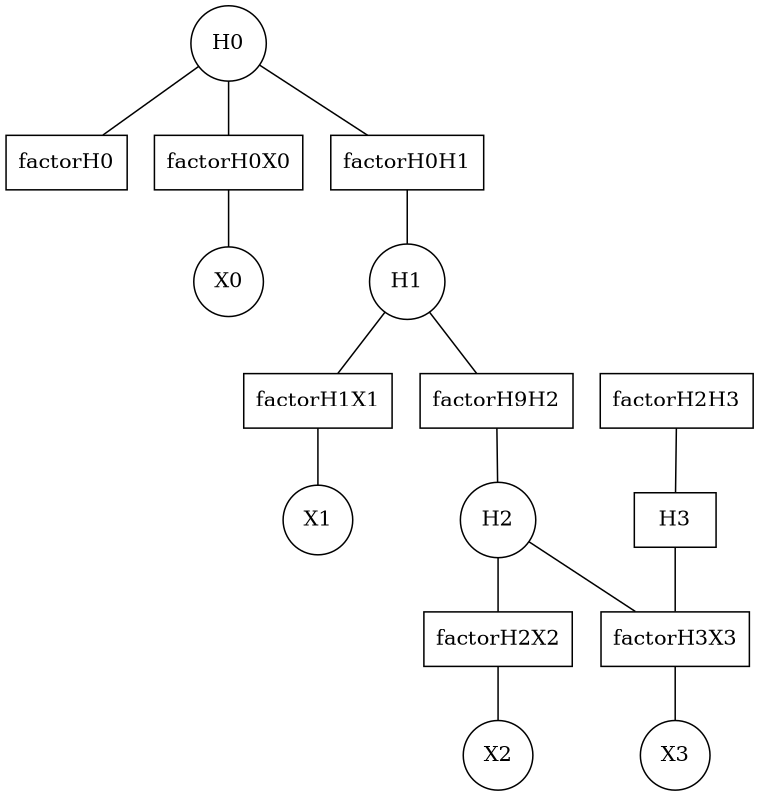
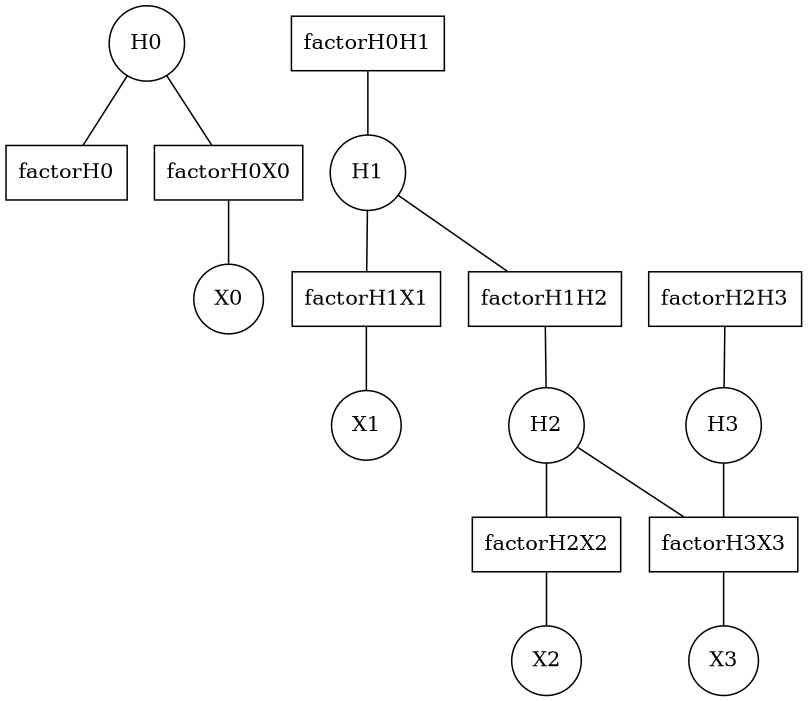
(313, 100) -> none
(497, 401) -> (545, 299)
(675, 520) -> (724, 425)
